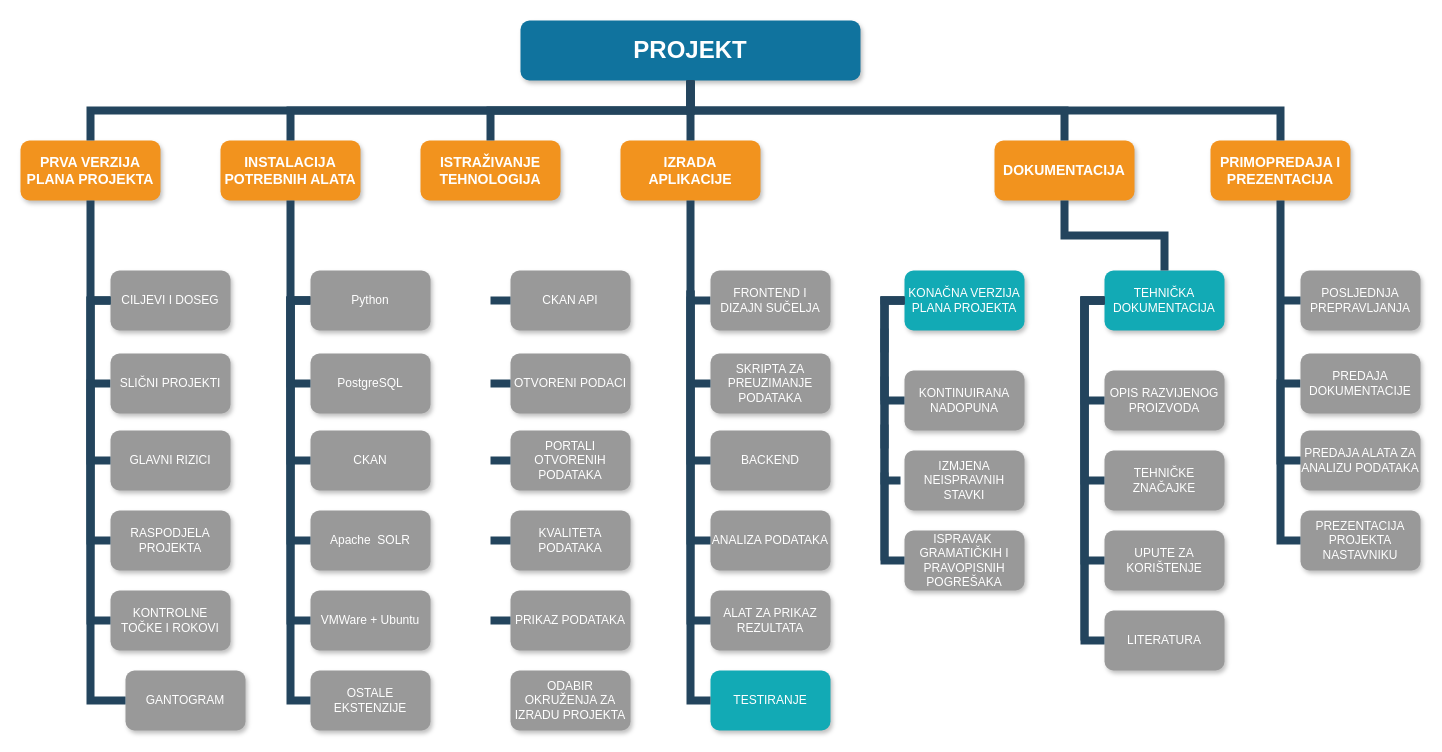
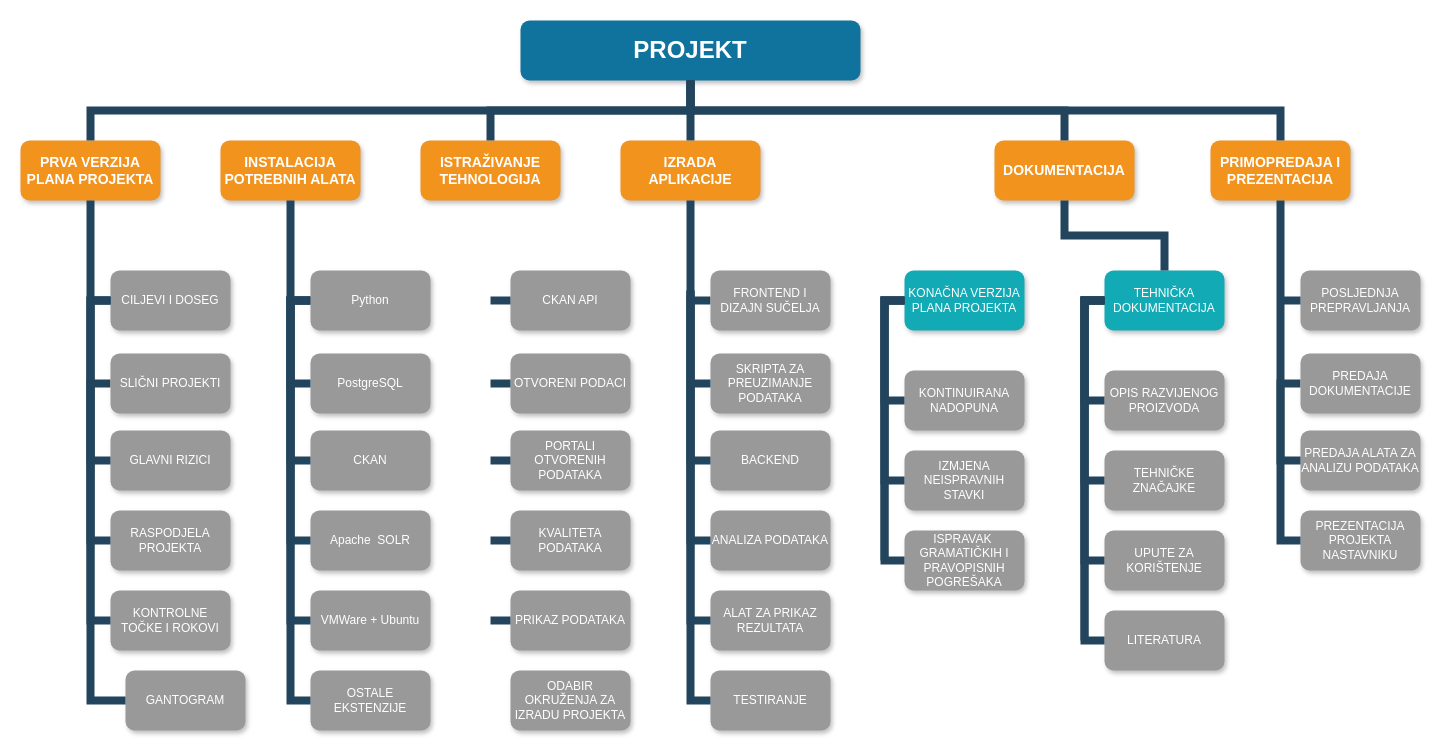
(291, 127) -> none
(902, 481) -> (902, 481)
(771, 701) -> (771, 701)
